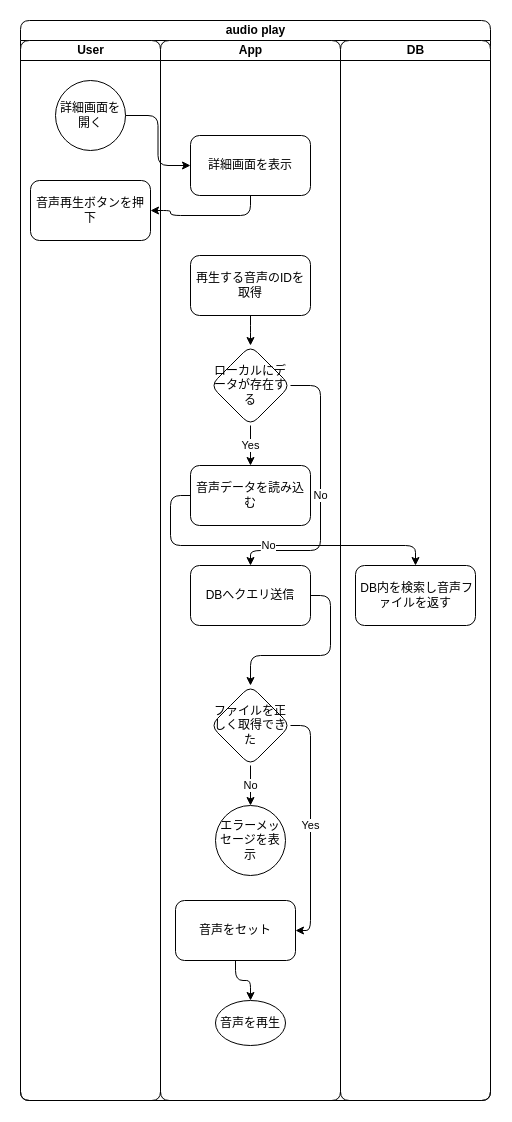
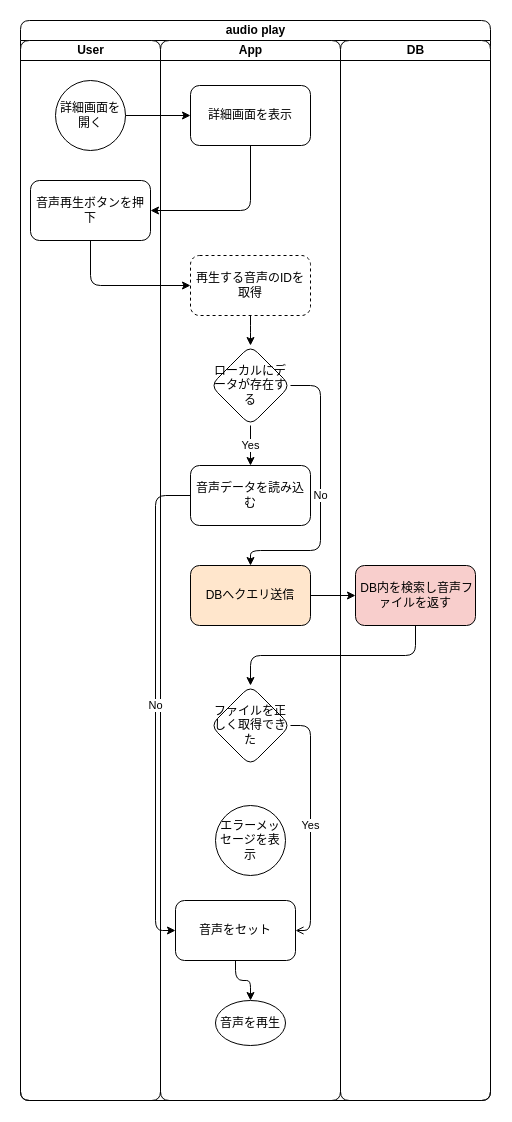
(251, 166) -> (251, 116)
none -> (120, 286)
(251, 286) -> (251, 286)
(277, 546) -> (156, 710)
(251, 596) -> (251, 596)
(416, 596) -> (416, 596)
(331, 624) -> (335, 596)
none -> (381, 656)
(251, 782) -> none
(308, 930) -> (305, 930)
